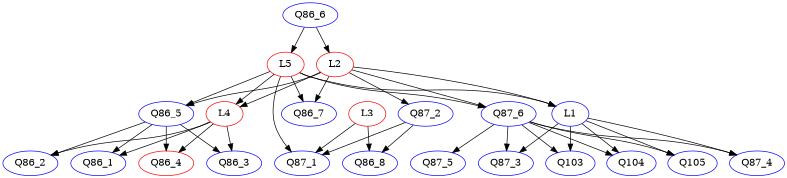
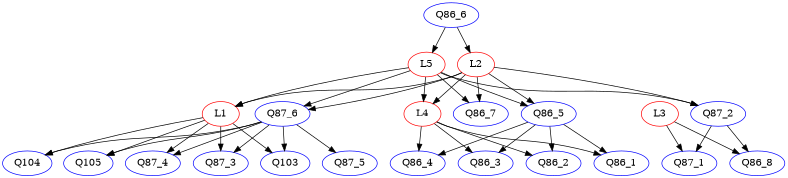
(273, 113) -> (565, 91)
(570, 114) -> (221, 114)
(166, 163) -> (418, 163)
